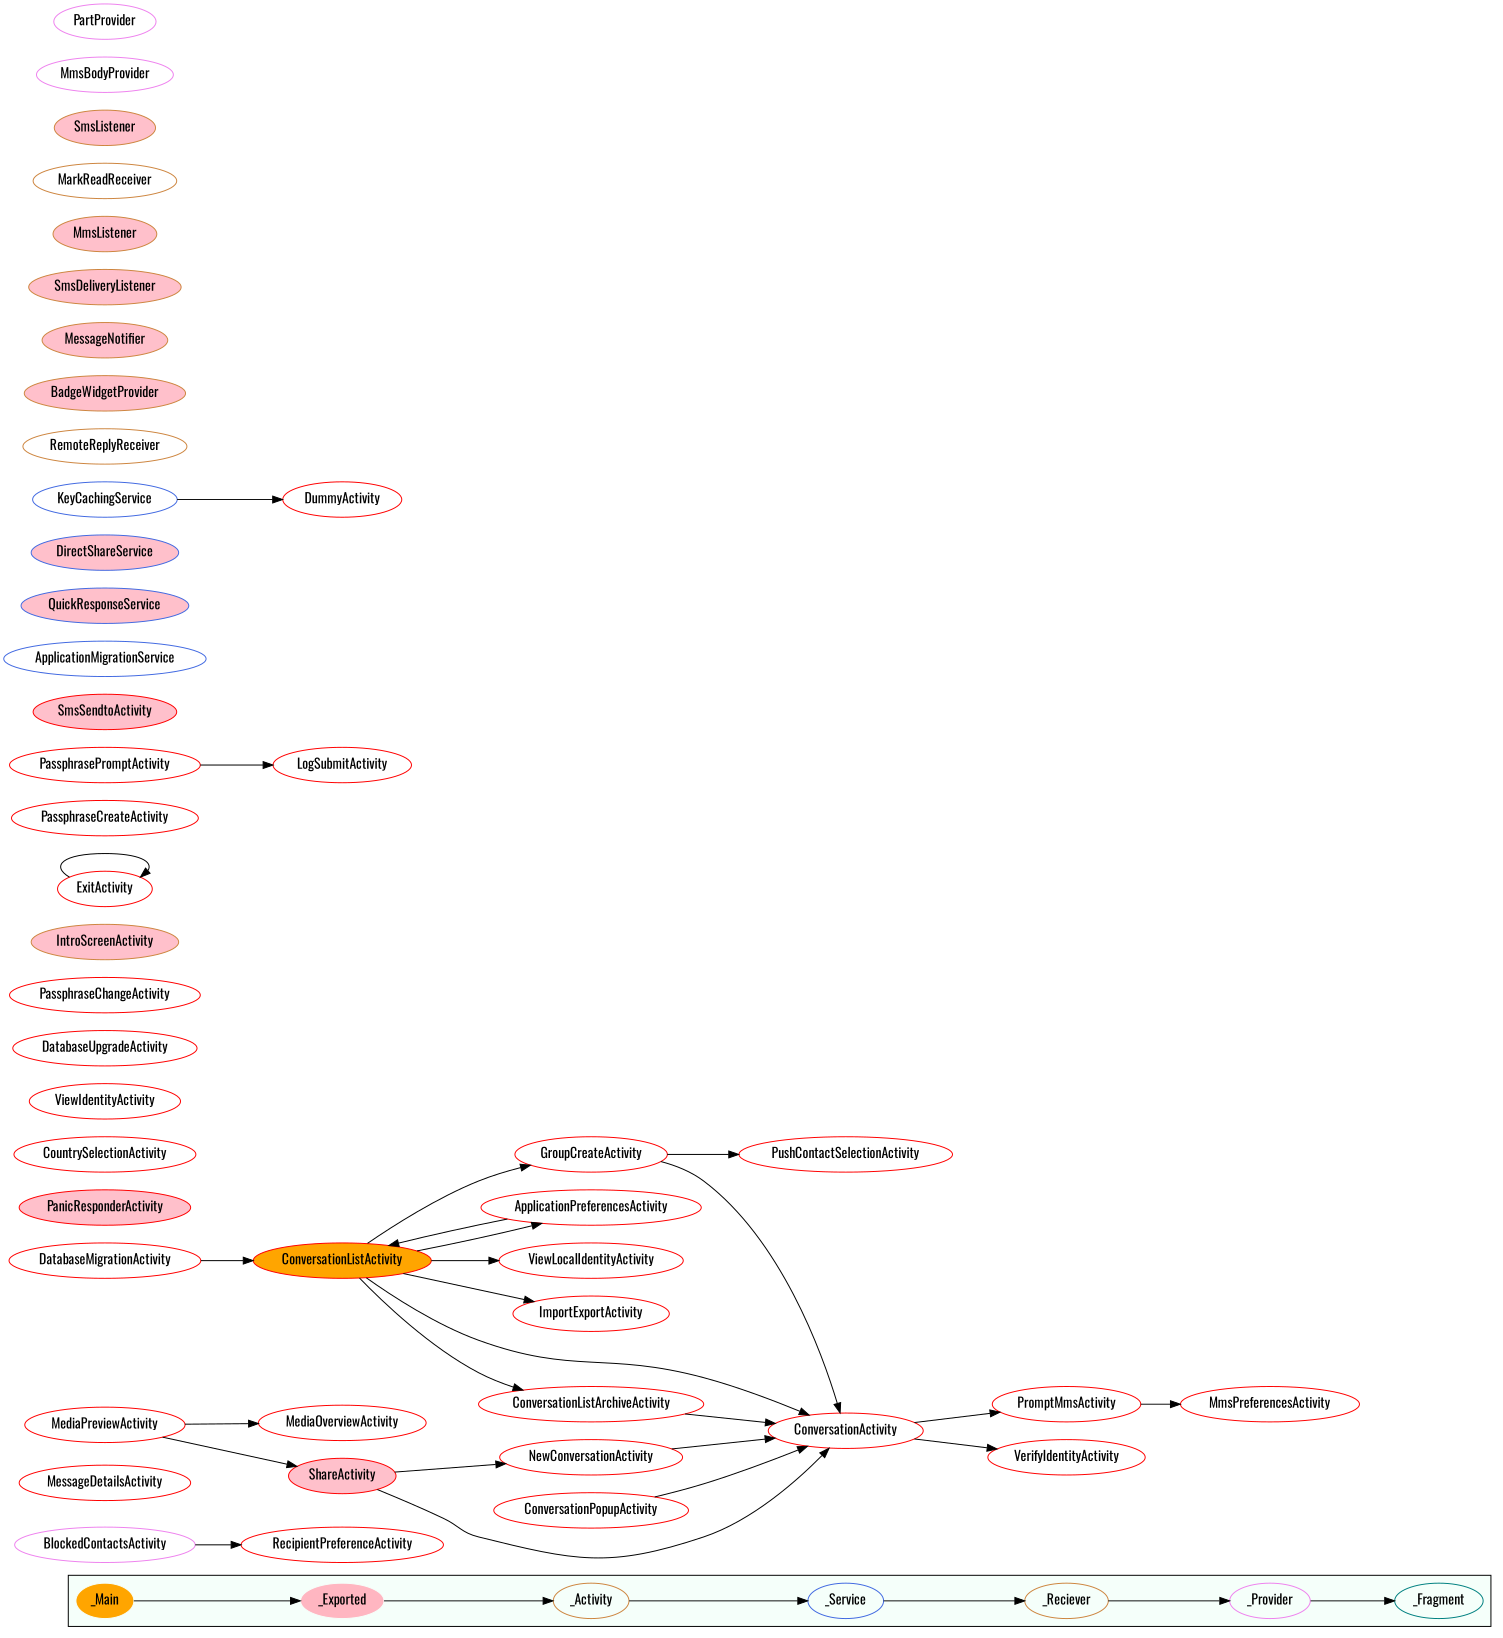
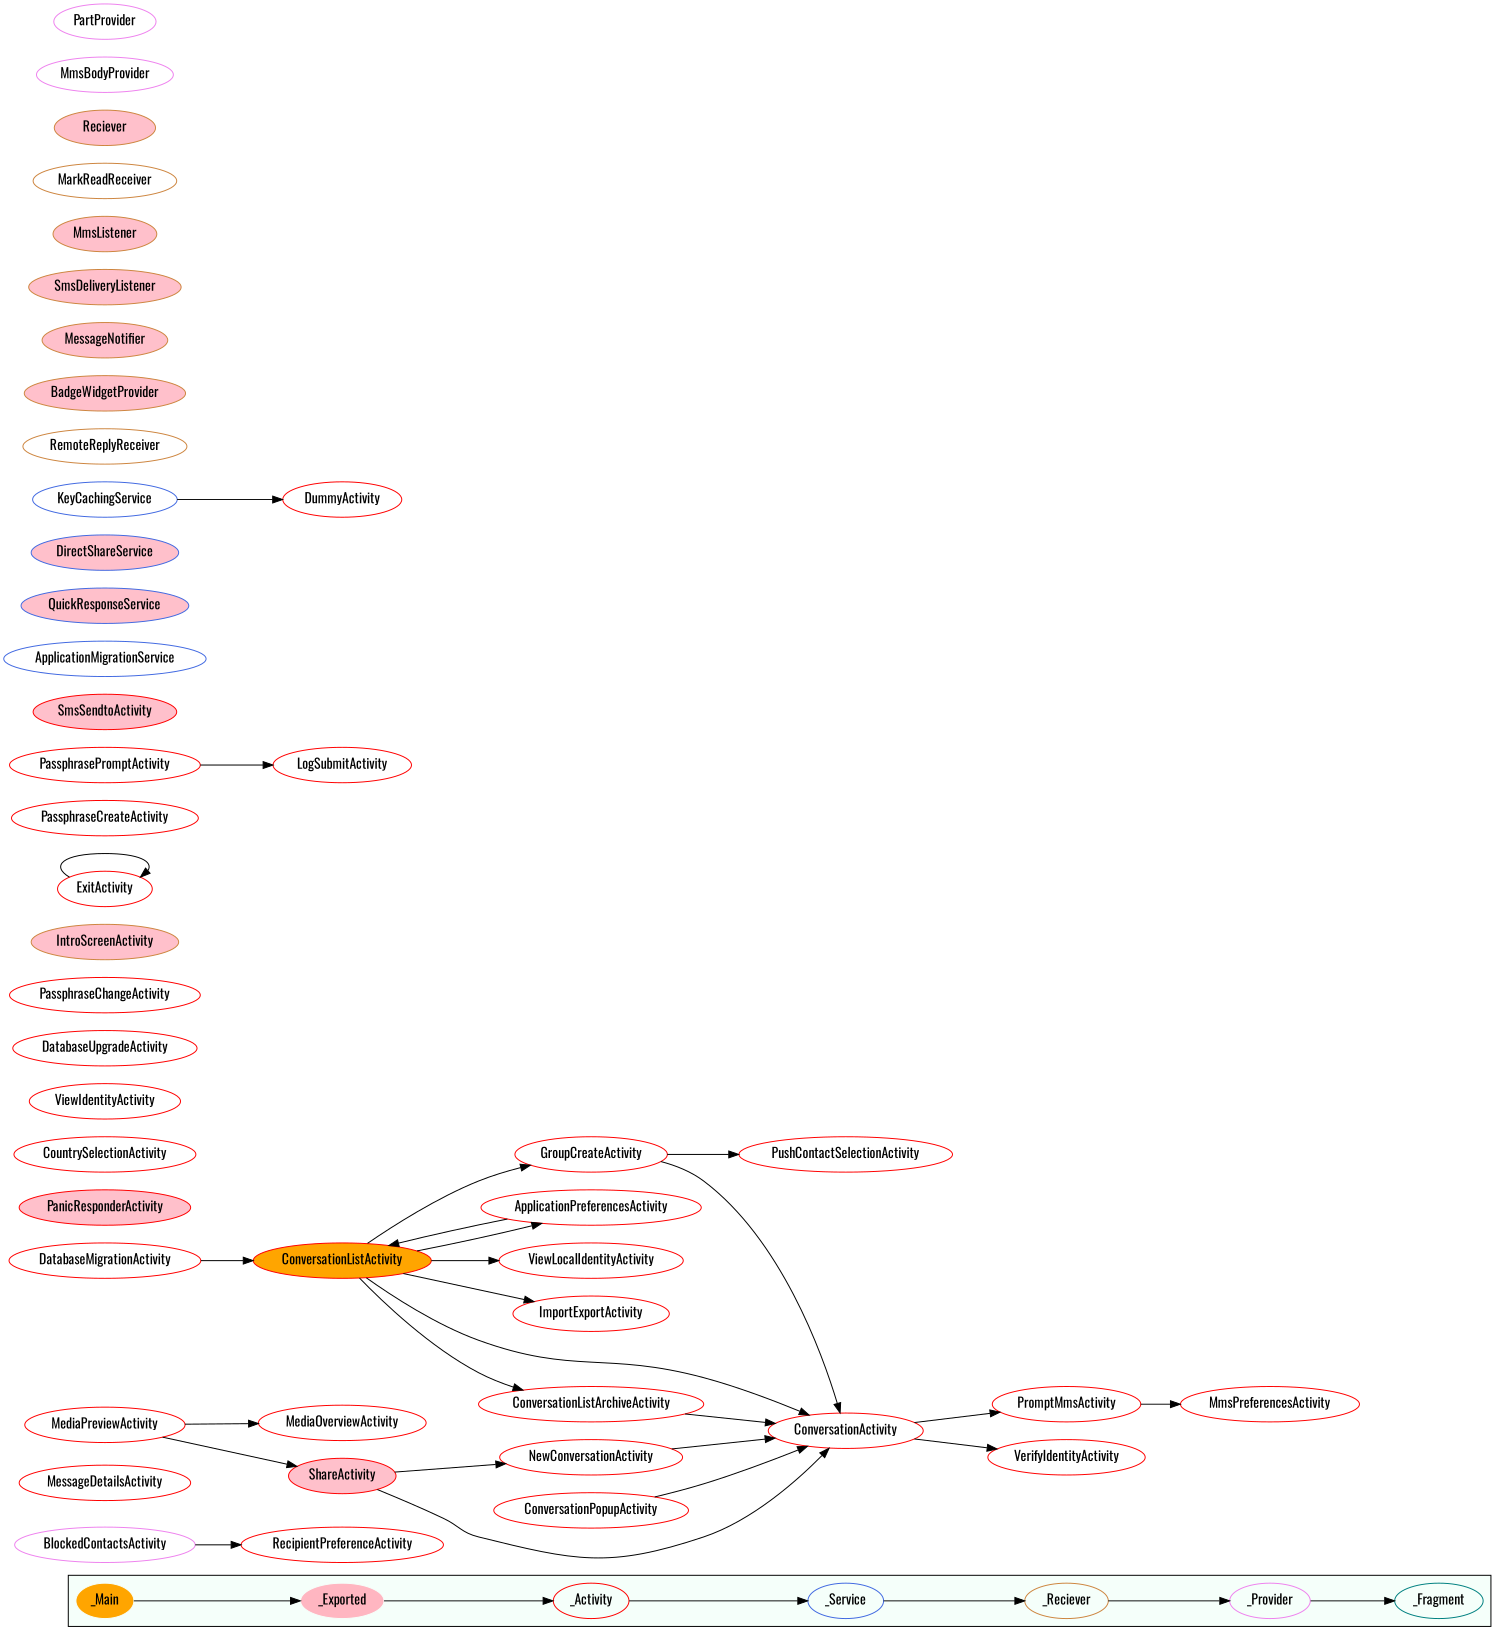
(105, 128) -> (105, 128)
(591, 1601) -> (591, 1601)
